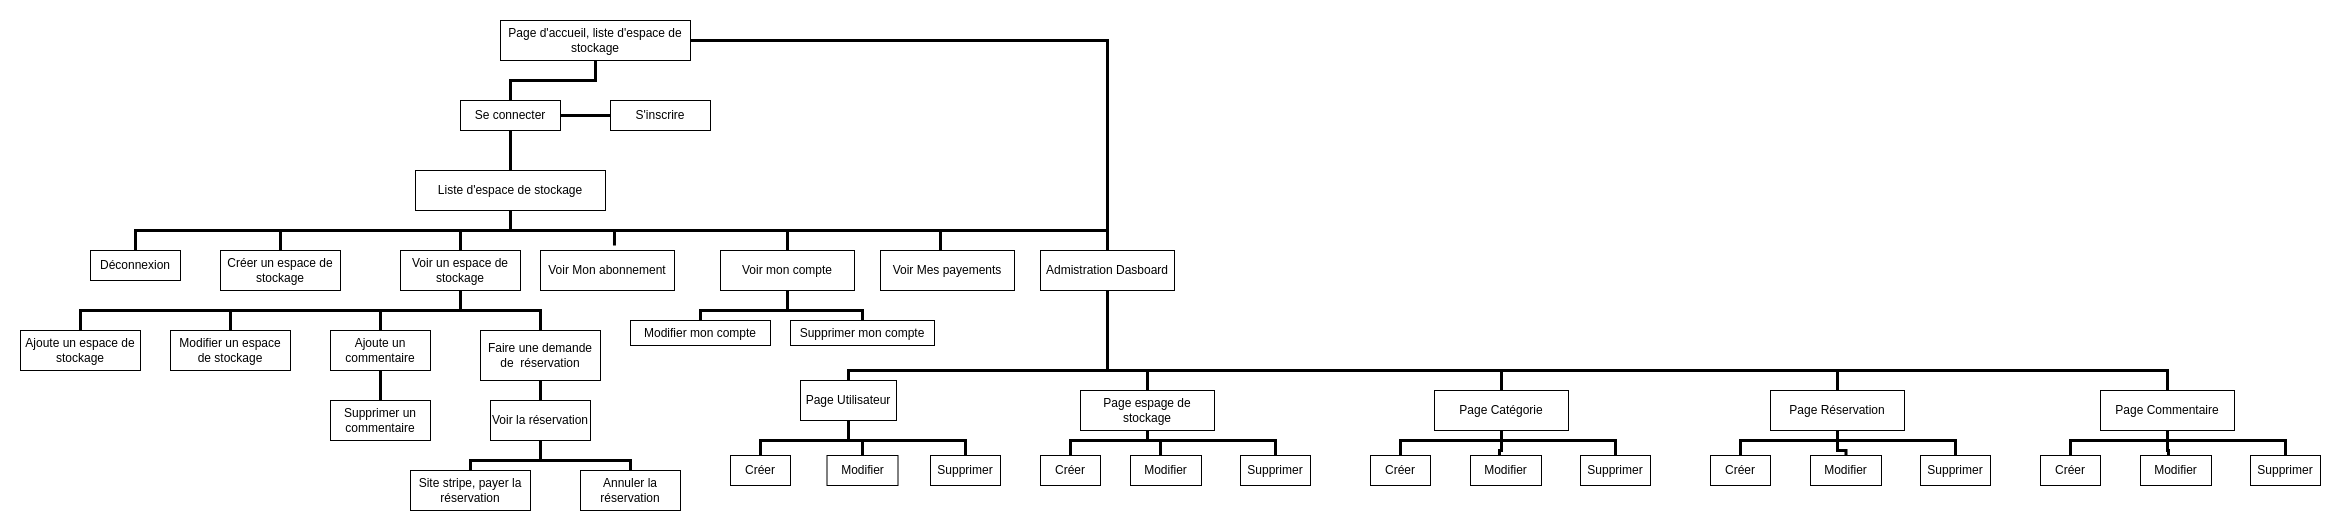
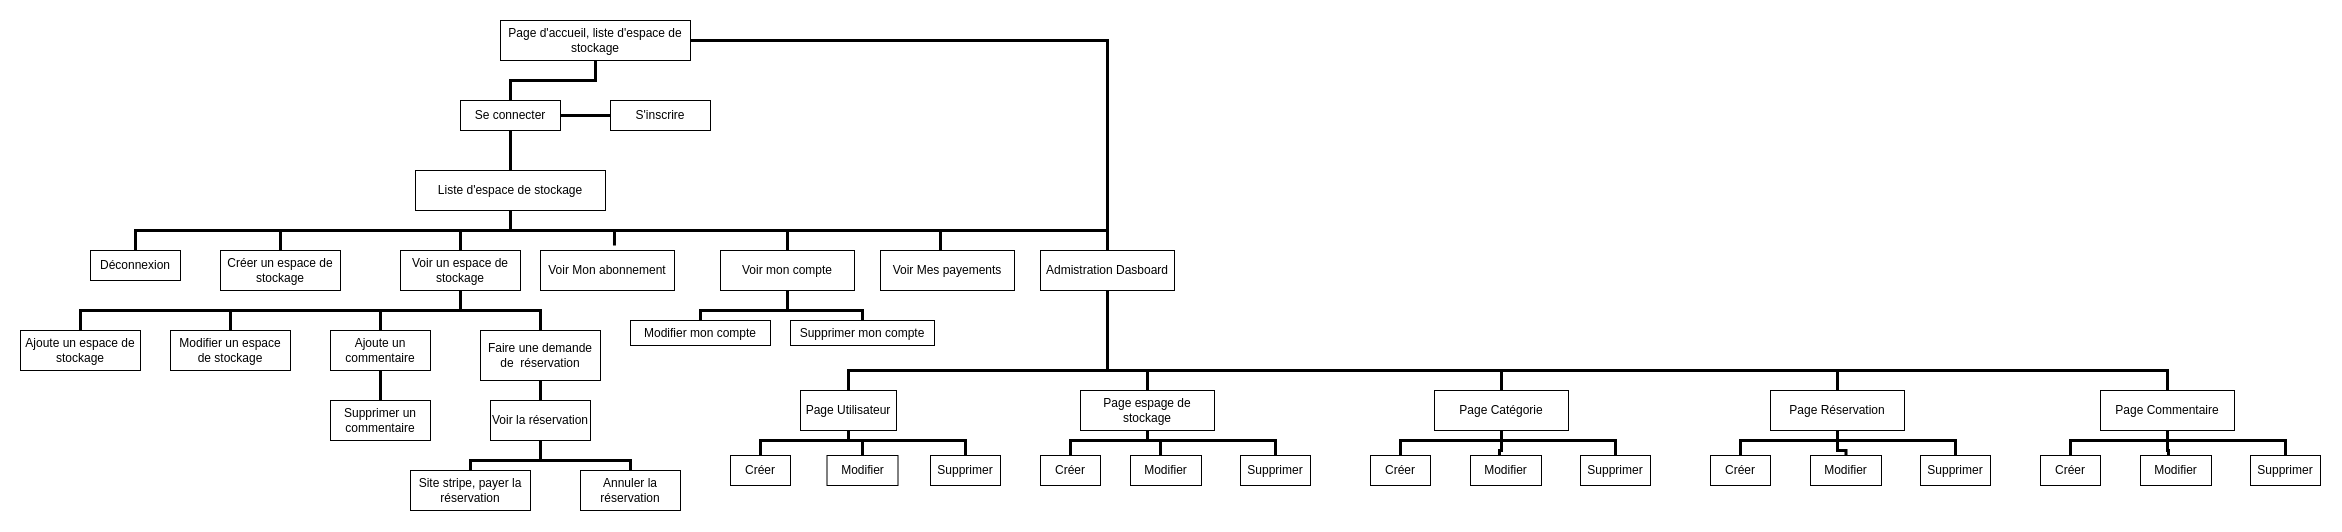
(849, 401) -> (849, 411)
